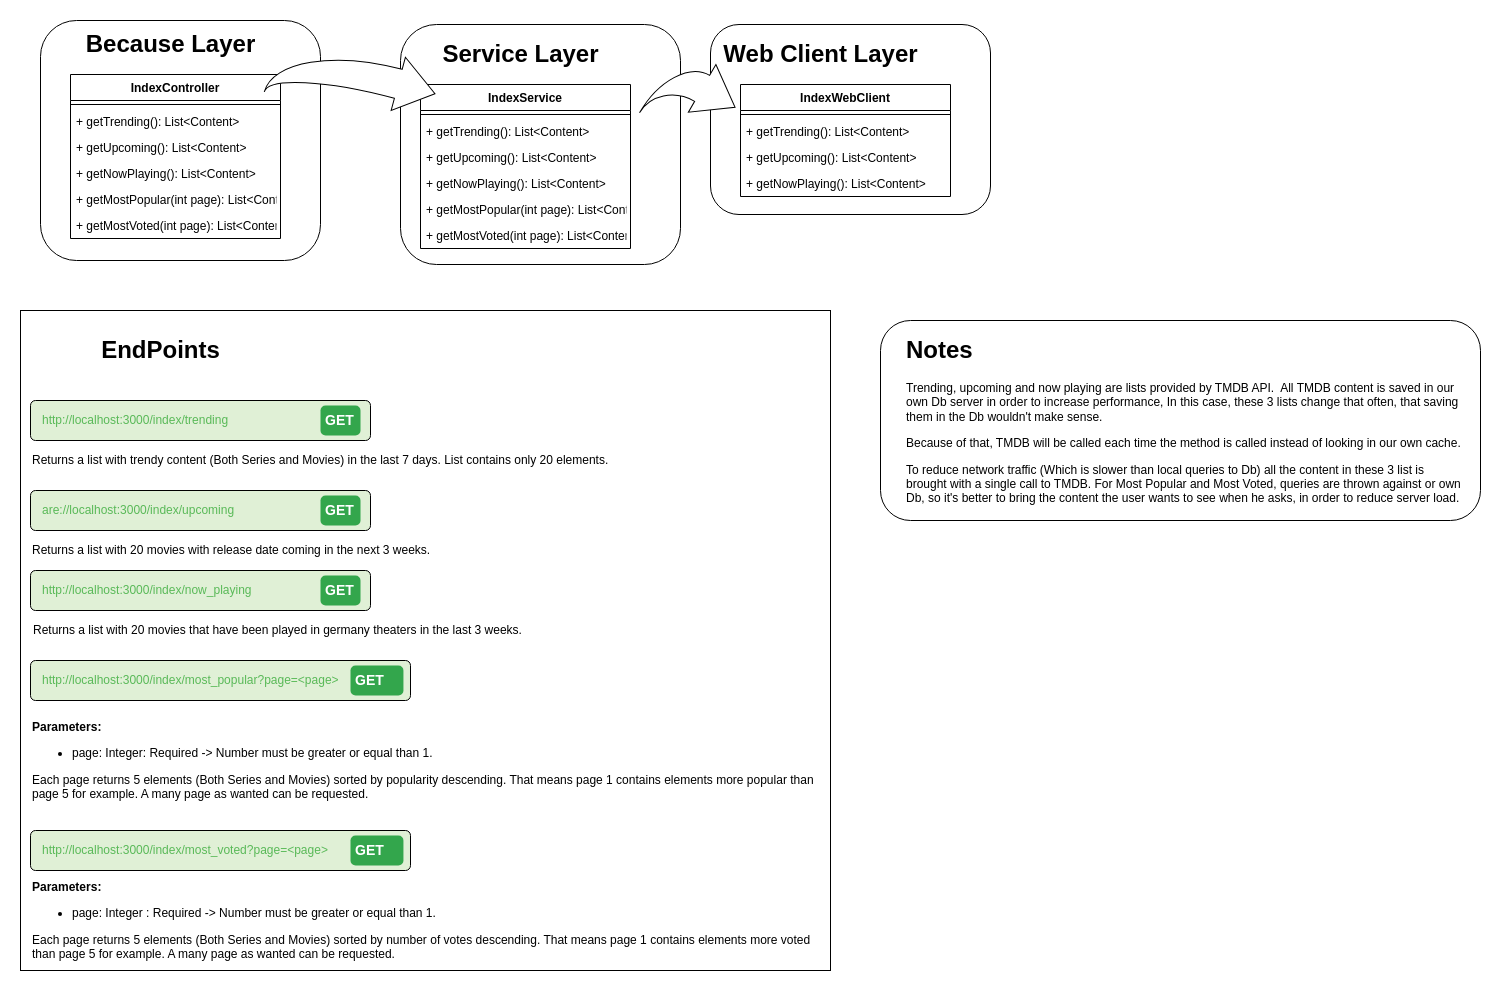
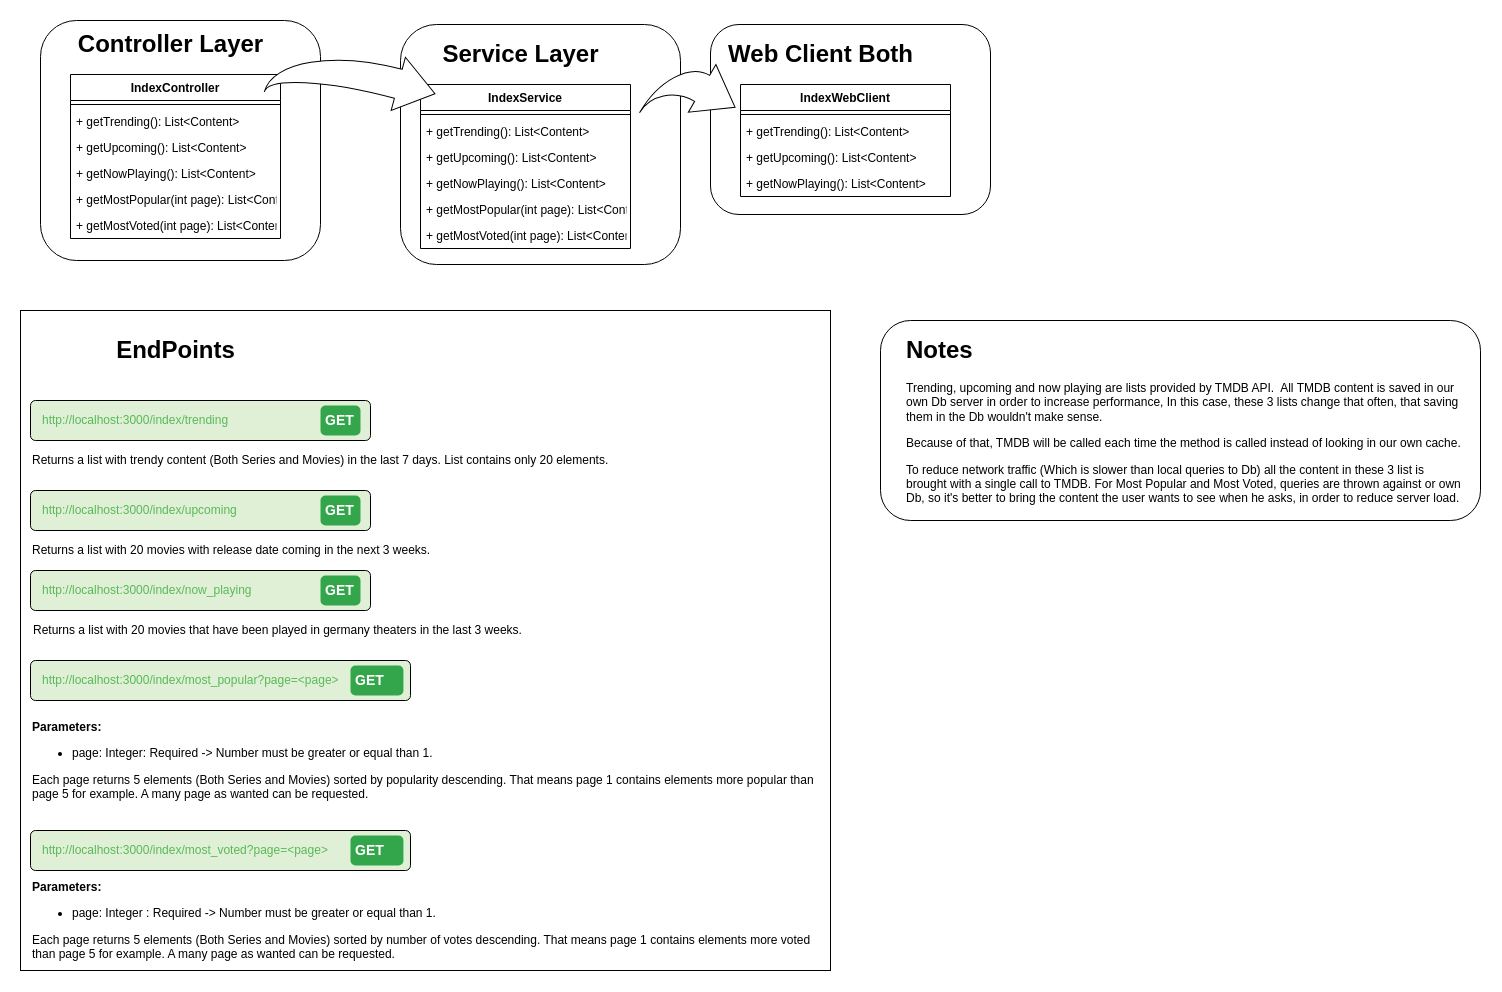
(171, 45) -> (171, 45)
(821, 55) -> (821, 55)
(161, 351) -> (176, 351)
(151, 511) -> (154, 511)
